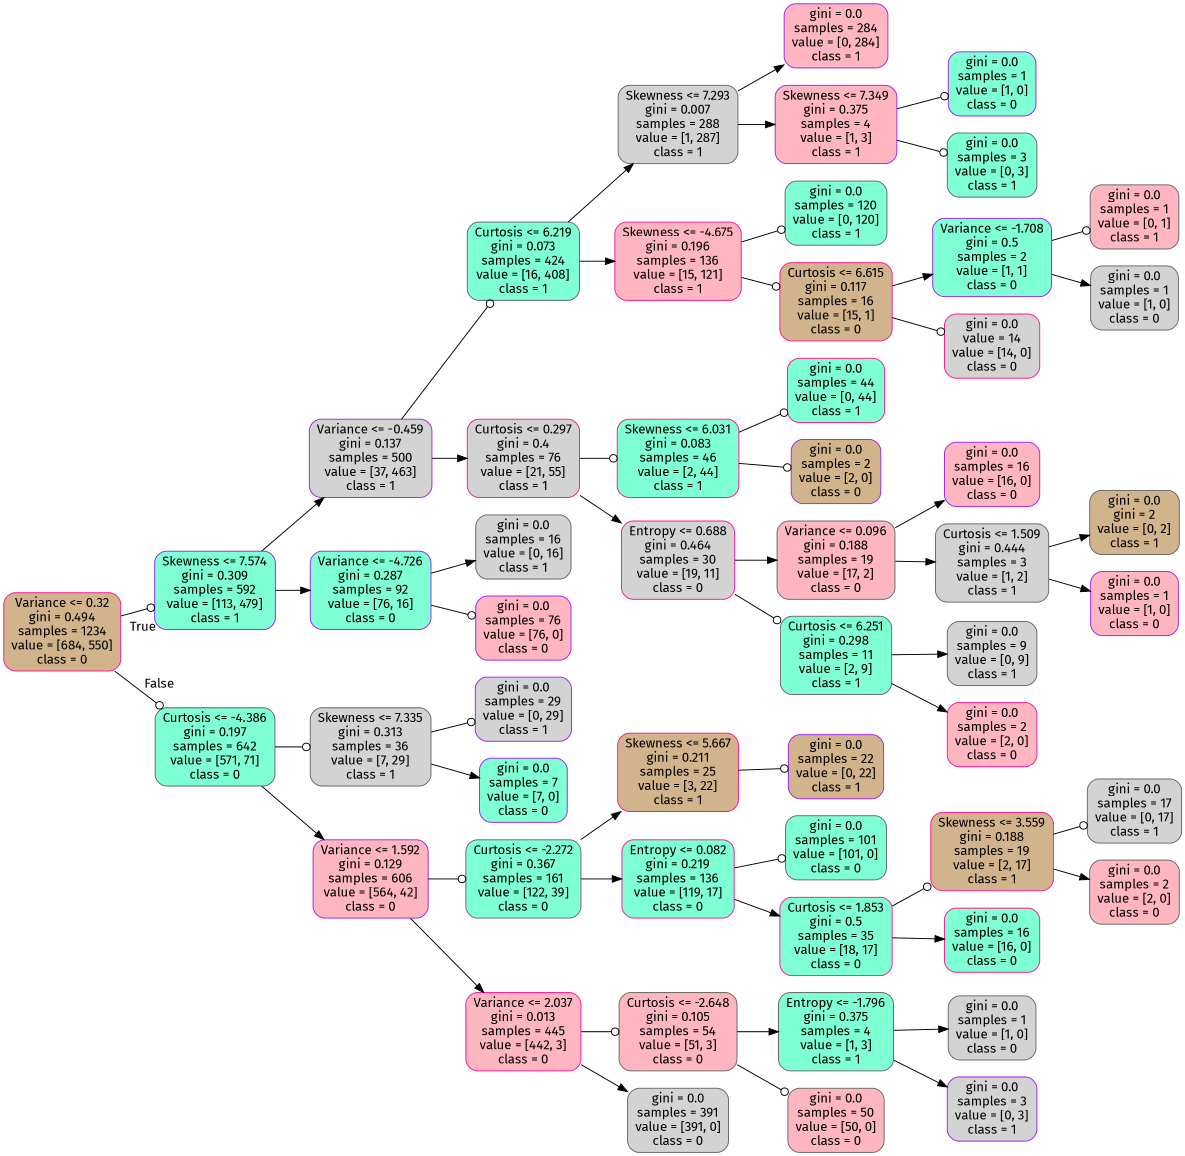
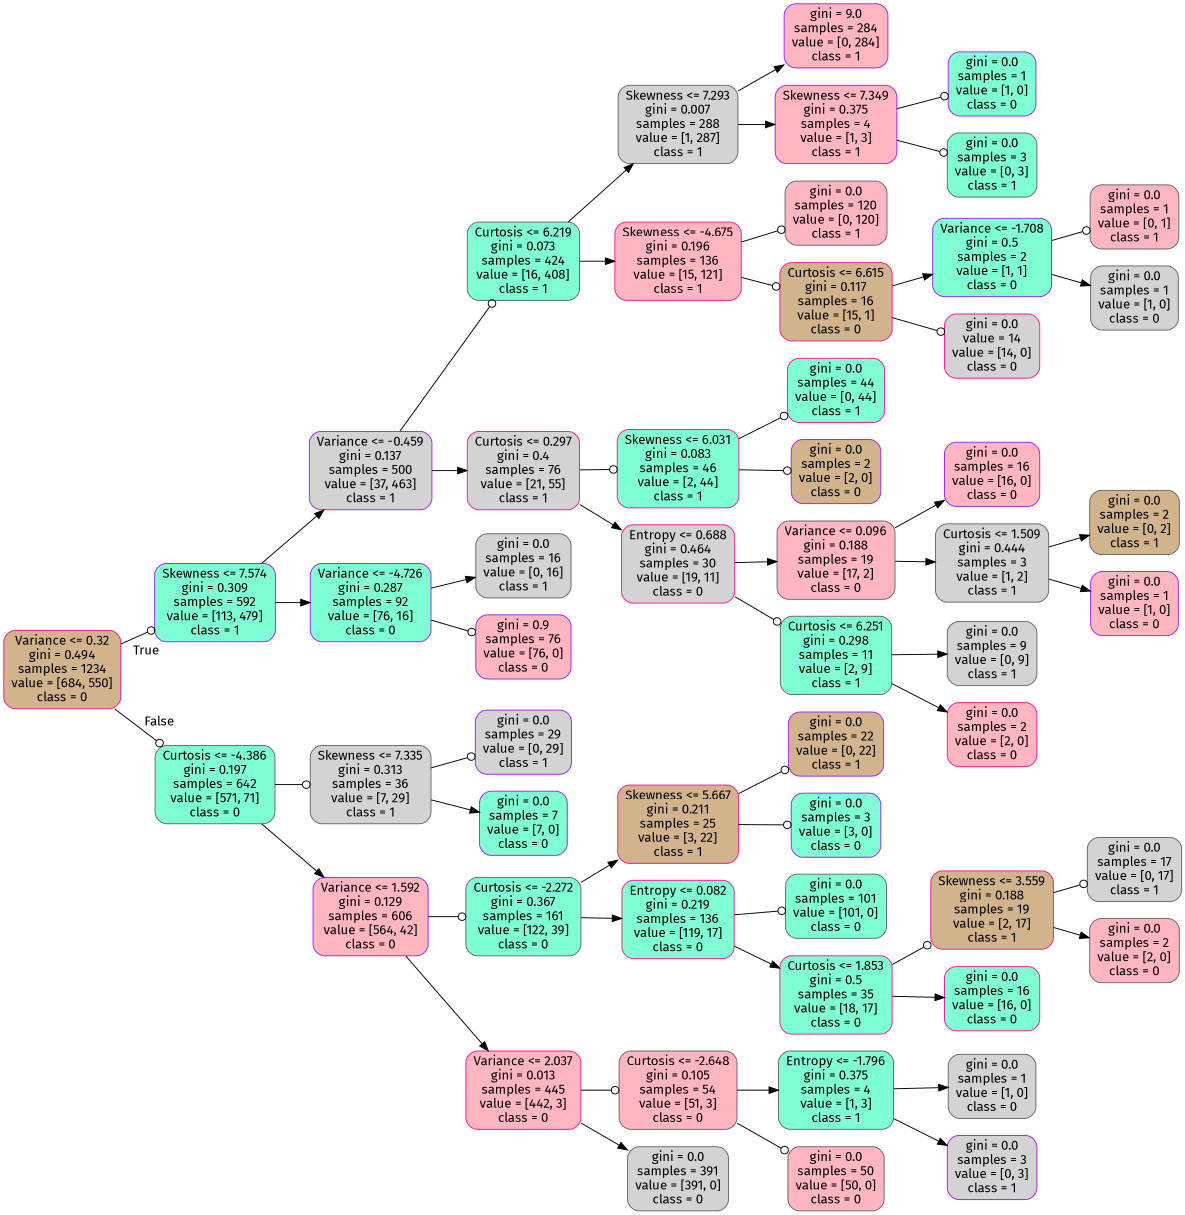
(836, 36) -> (836, 36)
(836, 213) -> (836, 213)
(1134, 522) -> (1134, 522)
(523, 628) -> (523, 647)
none -> (836, 825)
